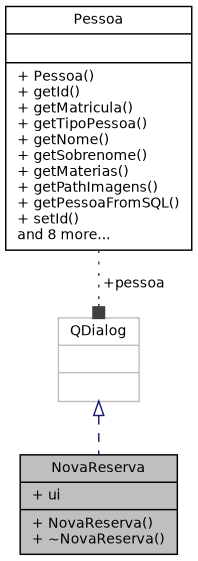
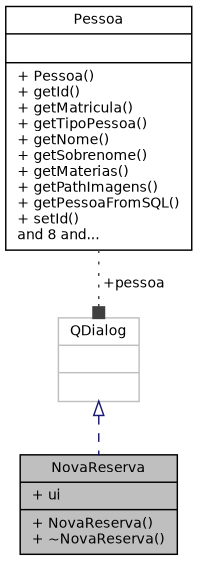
(64, 235) -> (59, 235)
